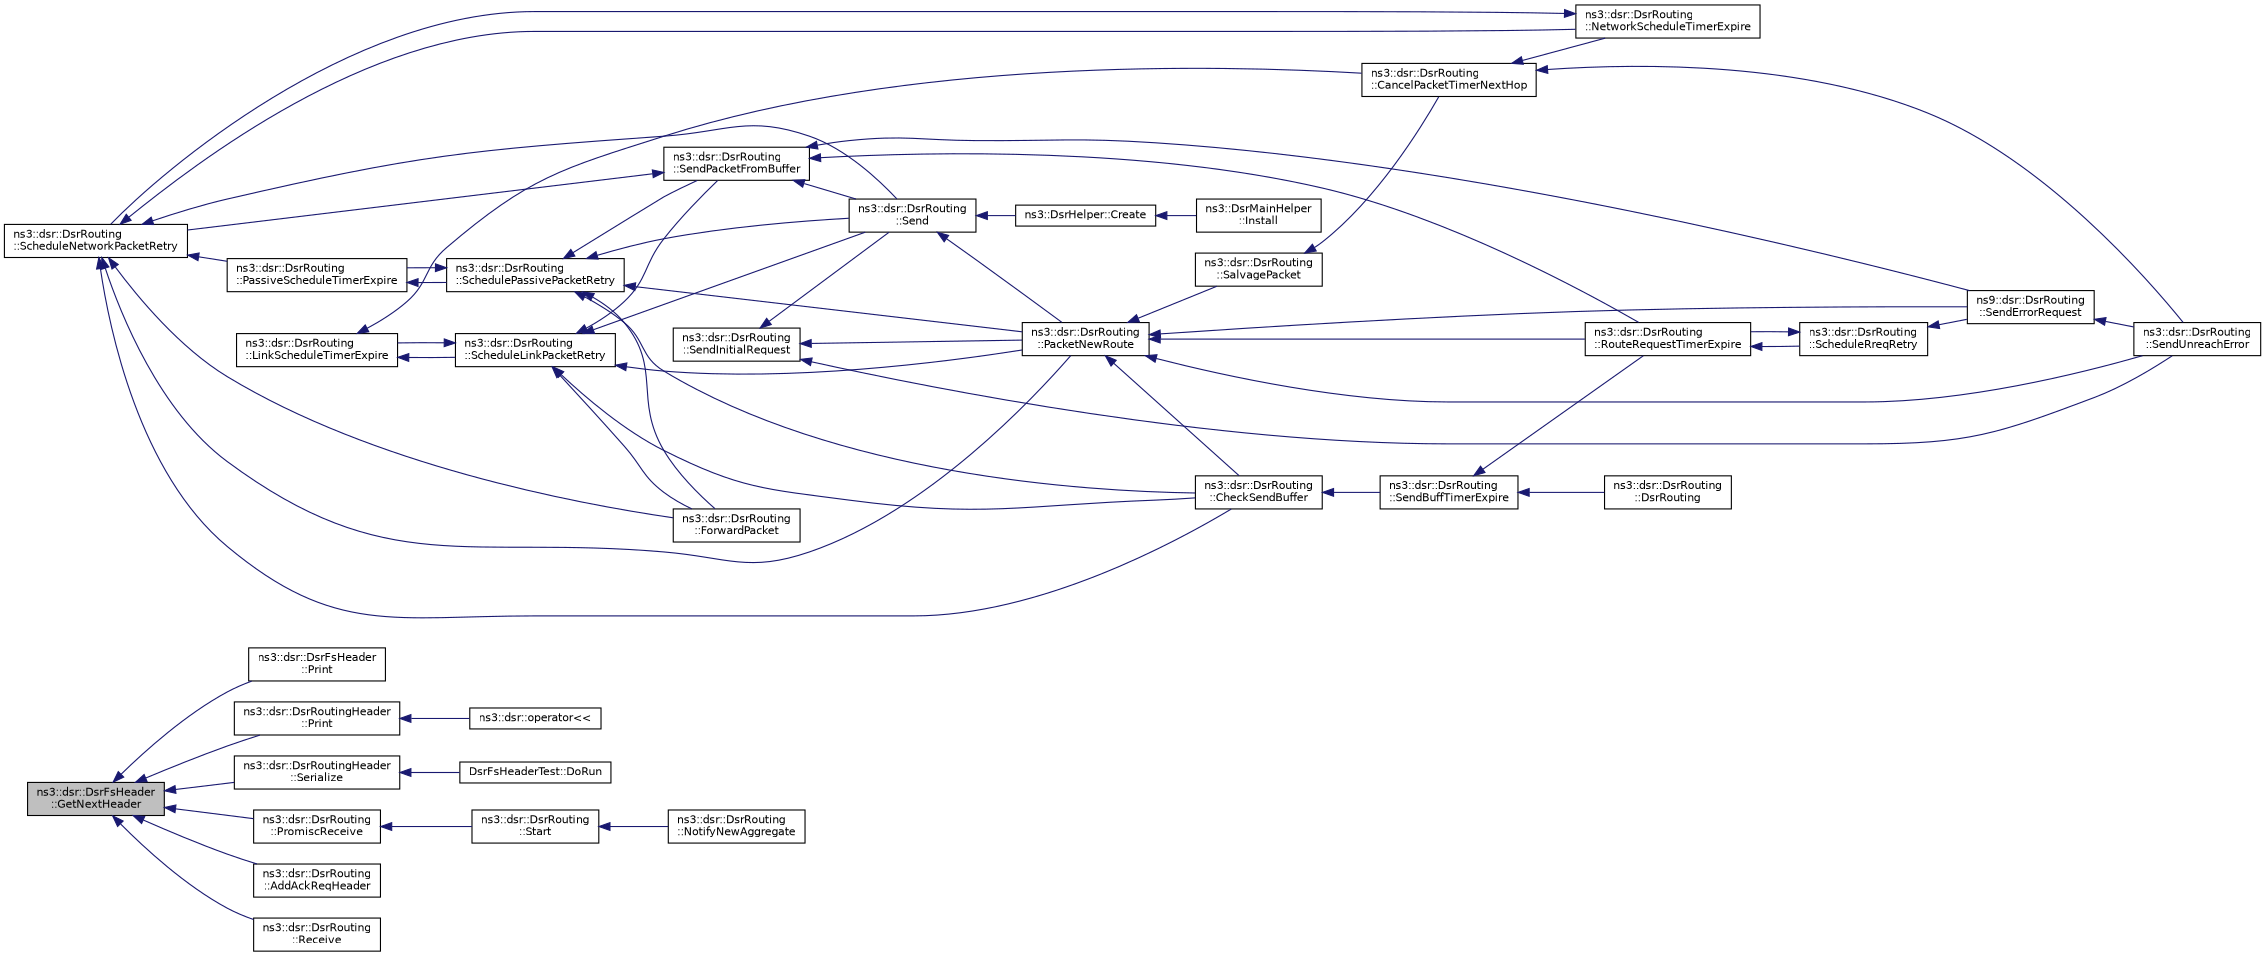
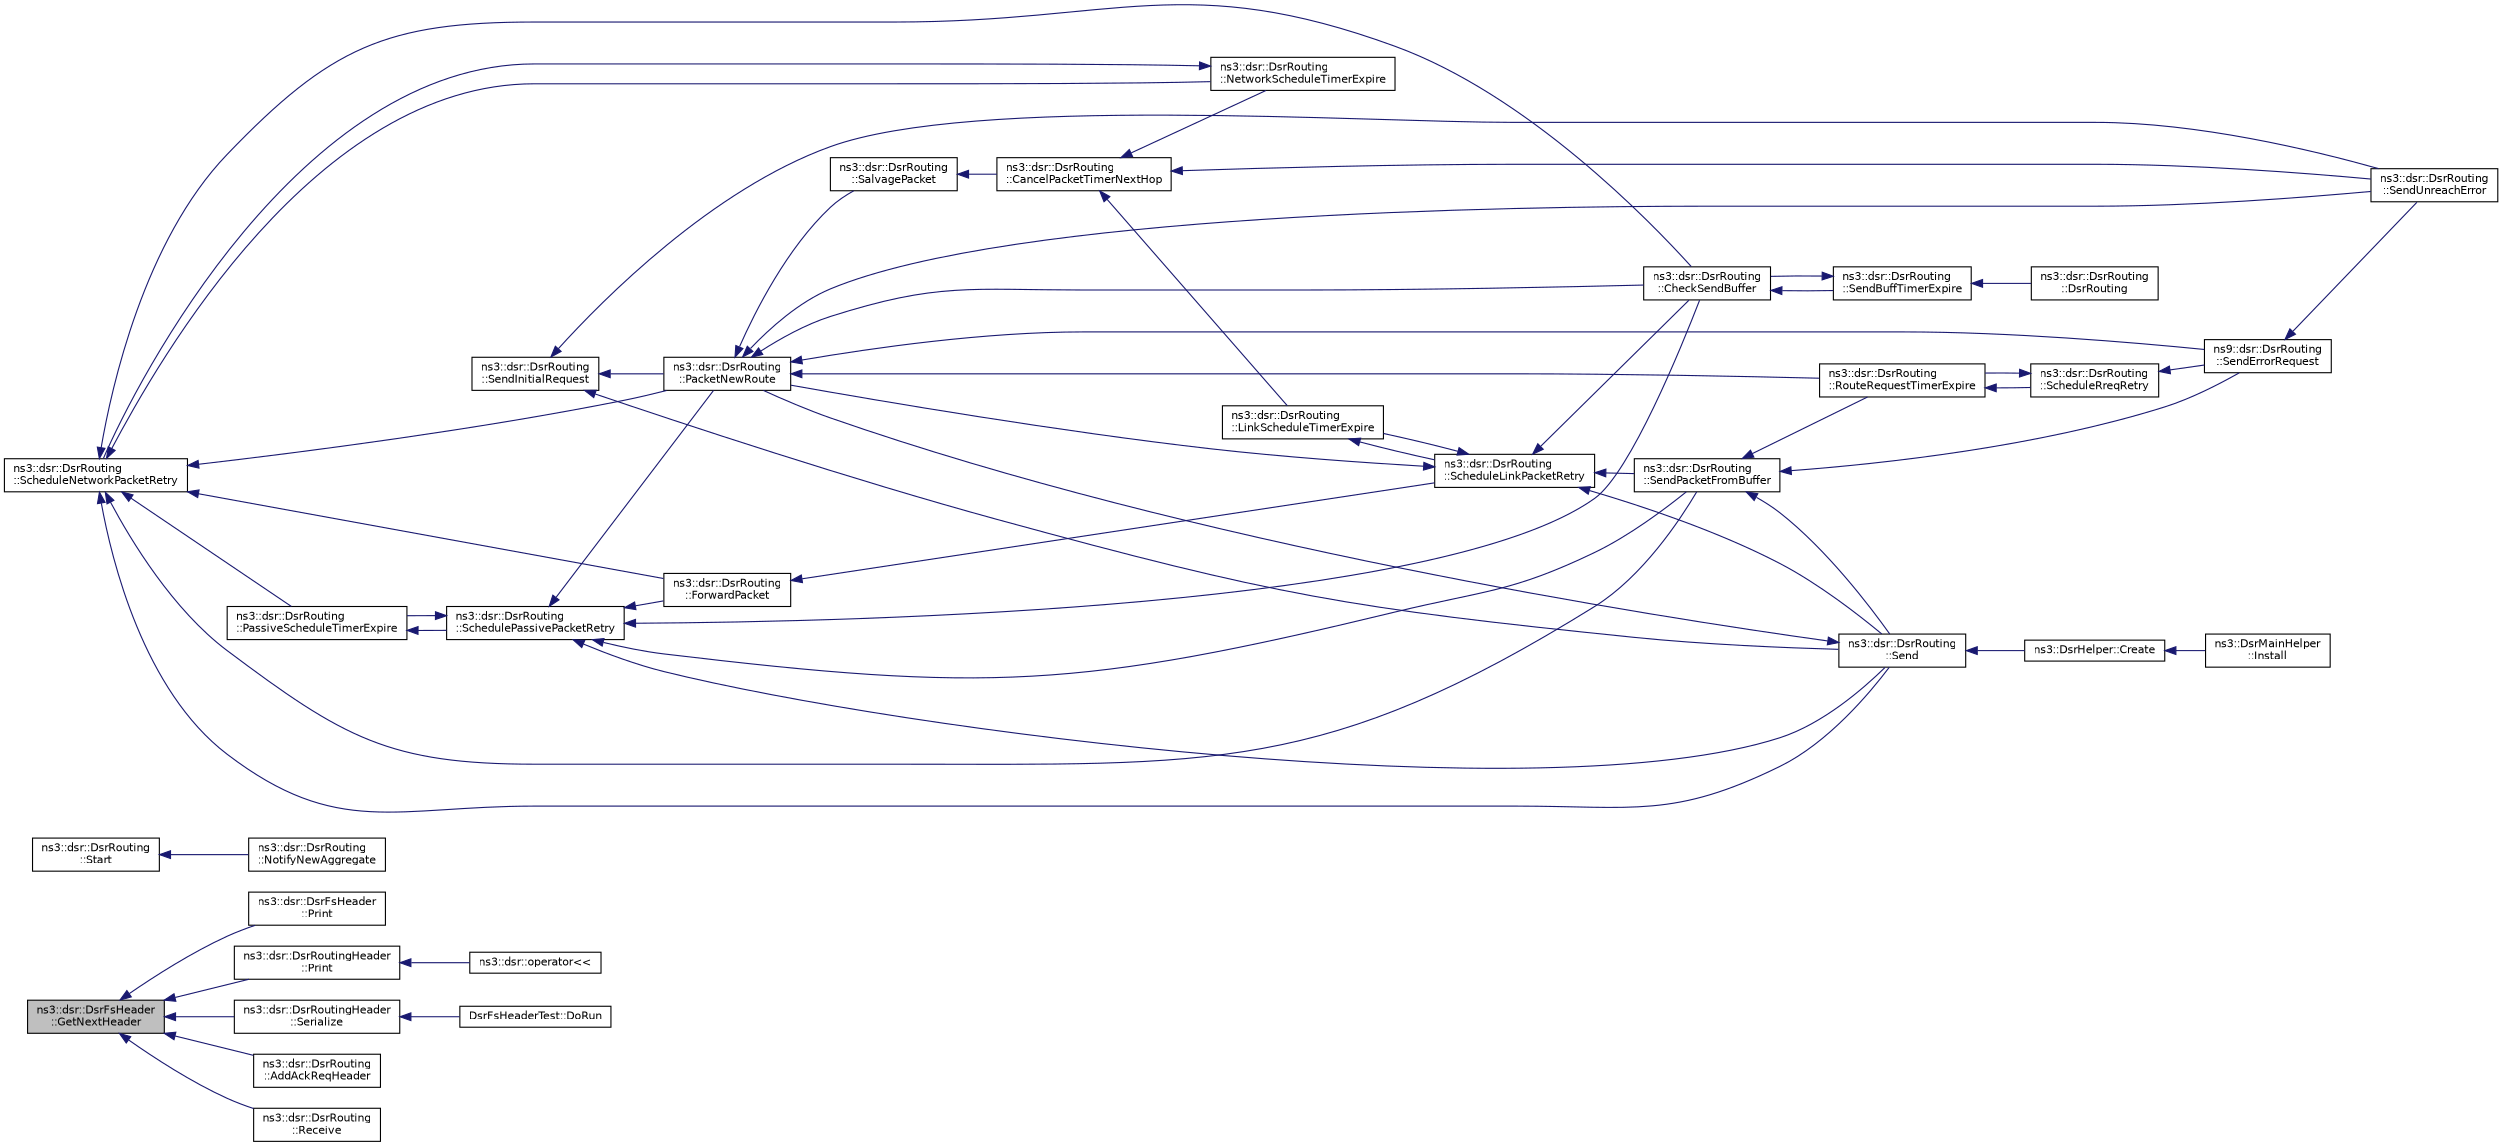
(830, 97) -> (1197, 303)
(420, 202) -> (895, 764)
(1563, 413) -> (1796, 276)
(624, 445) -> (1118, 531)
(317, 827) -> none
